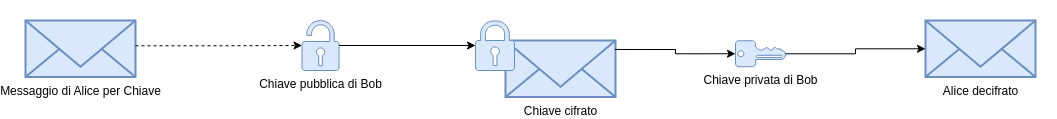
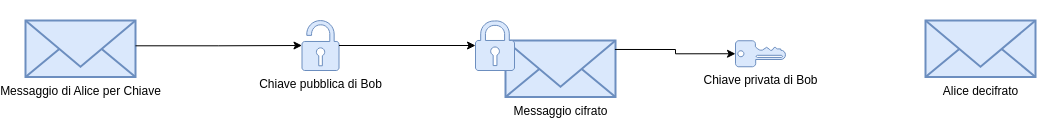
(216, 46) -> (216, 46)
(855, 54) -> none
(561, 112) -> (561, 112)
